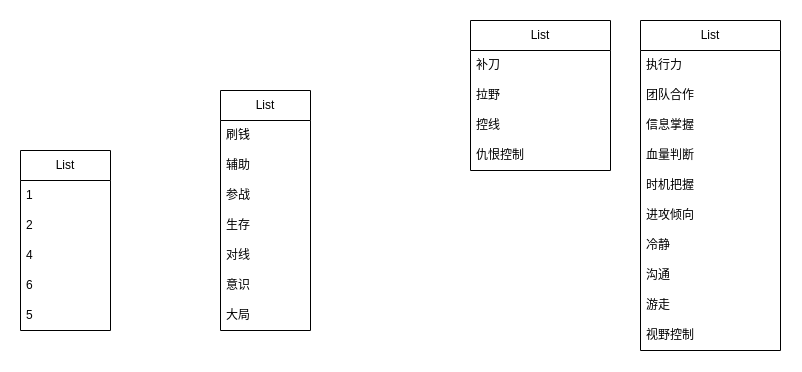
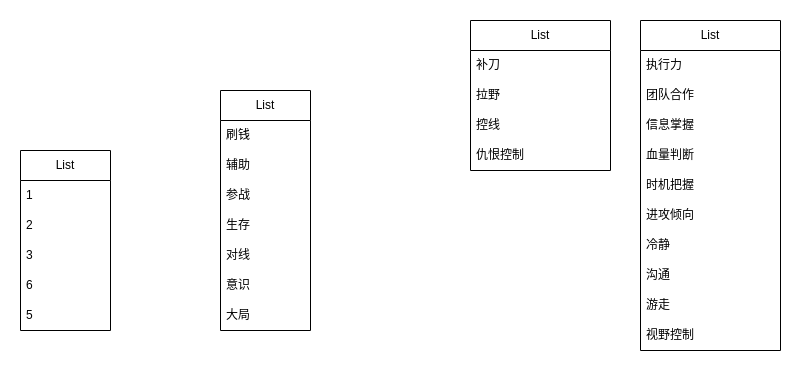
(30, 256) -> (30, 256)
